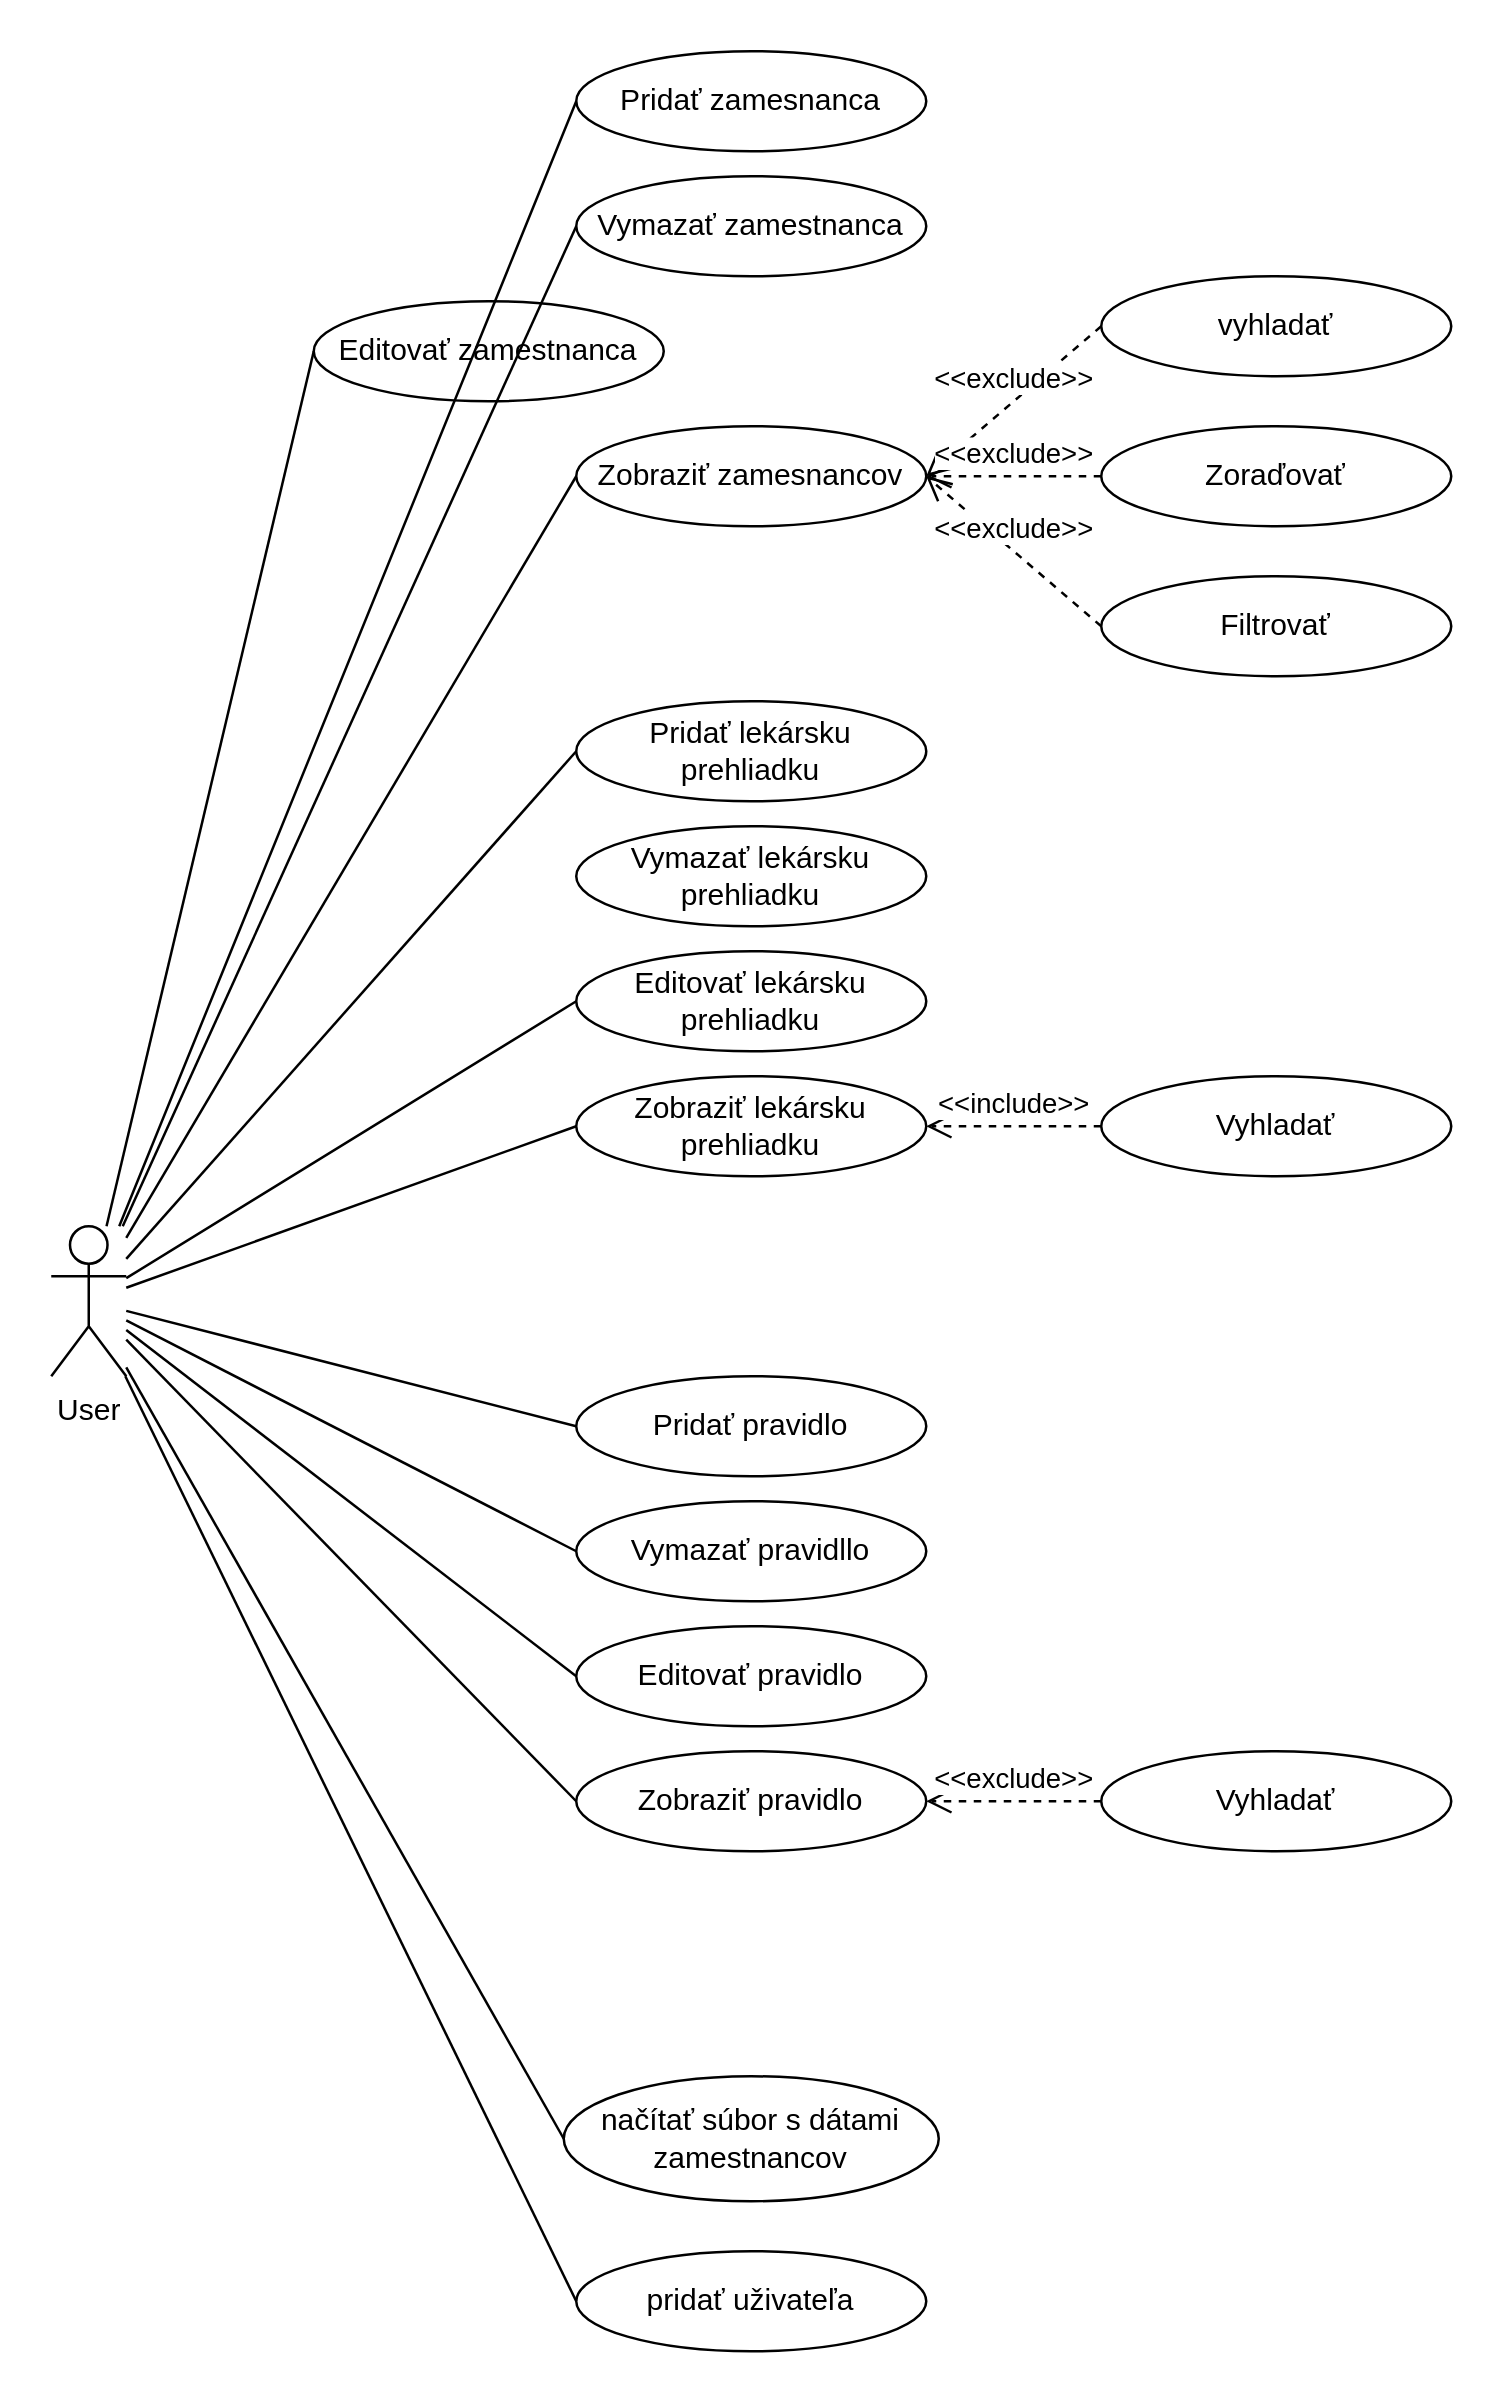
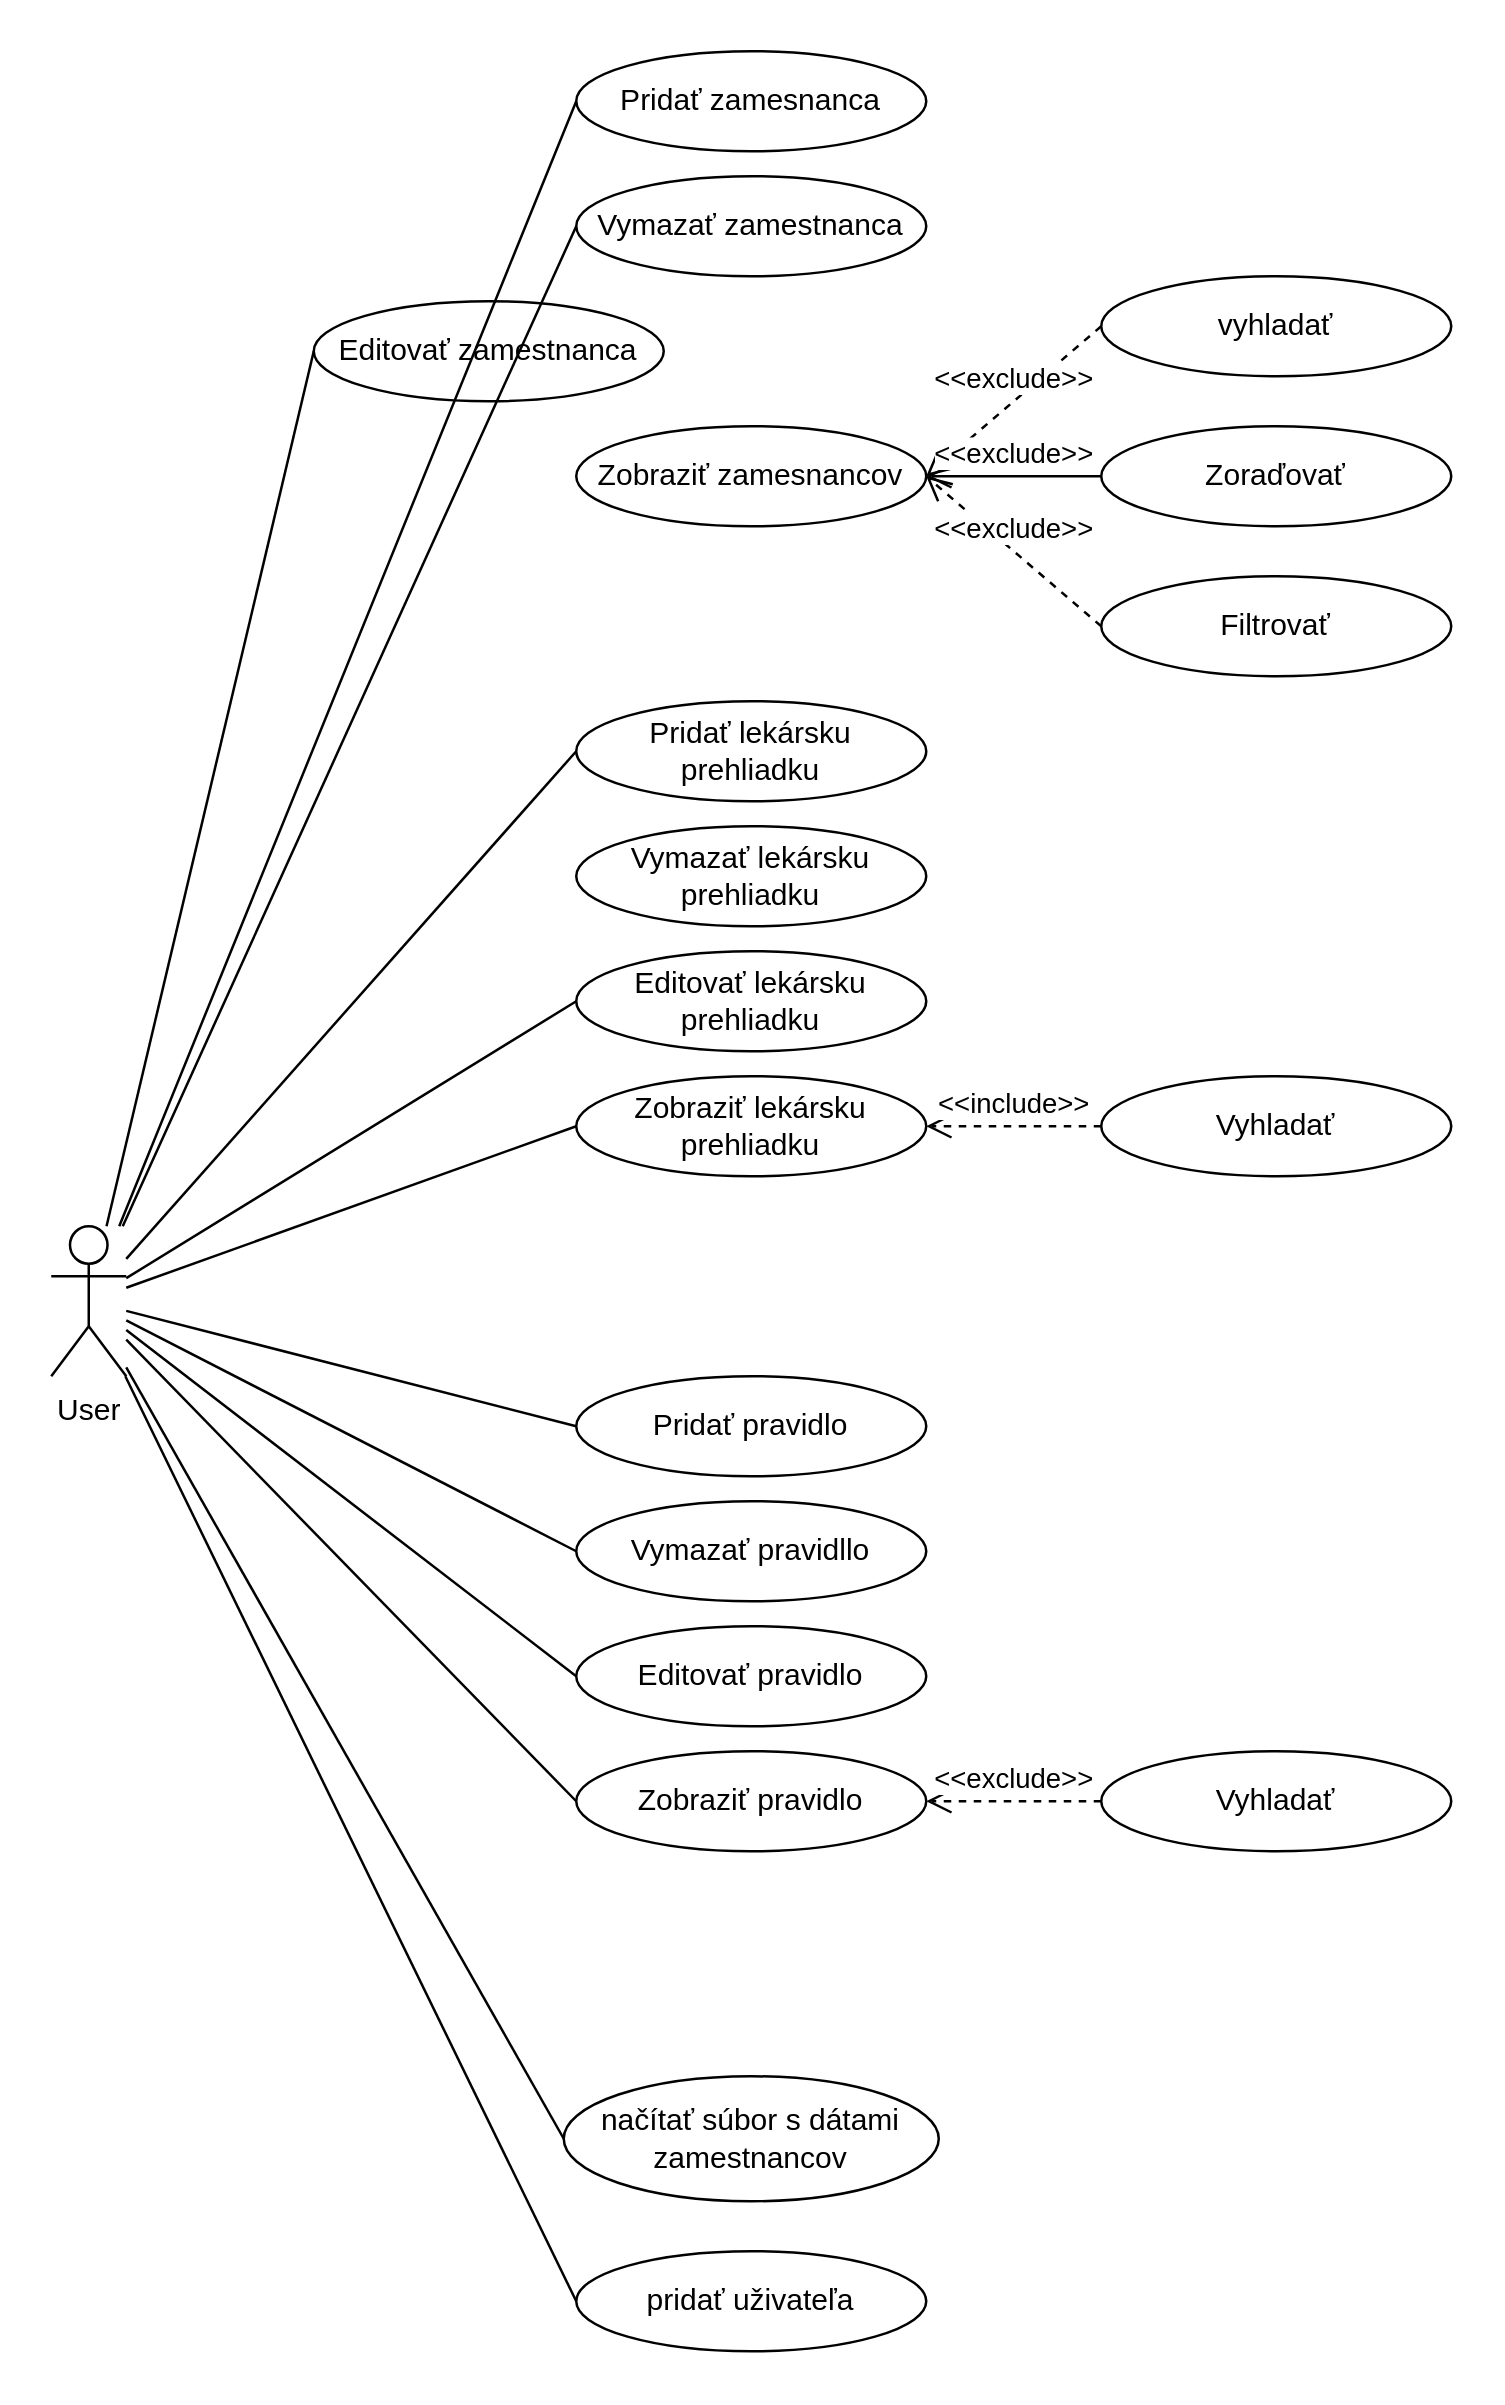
(1015, 476) -> (1015, 476)
(351, 857) -> none
